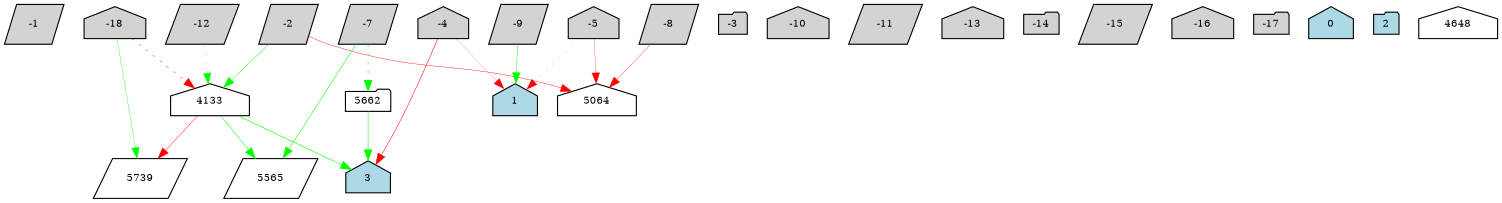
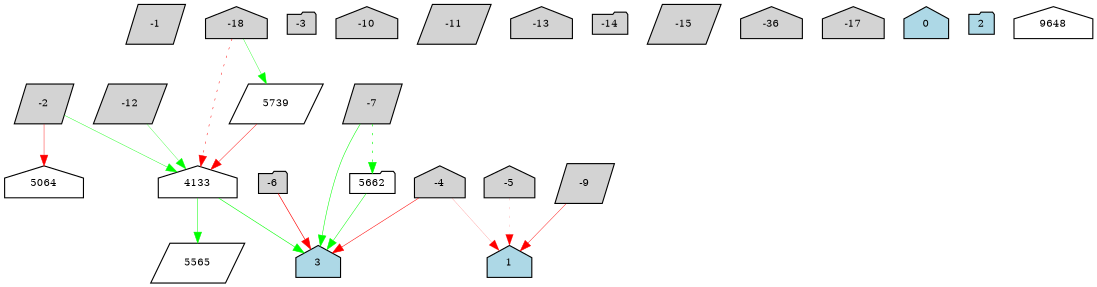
(669, 24) -> none
(1203, 24) -> (772, 24)
(1271, 24) -> (853, 24)
(1458, 24) -> (1053, 24)
(595, 56) -> none
(517, 58) -> (547, 223)
(206, 59) -> (163, 142)
(323, 96) -> (336, 178)
(182, 133) -> (238, 143)
none -> (273, 184)
